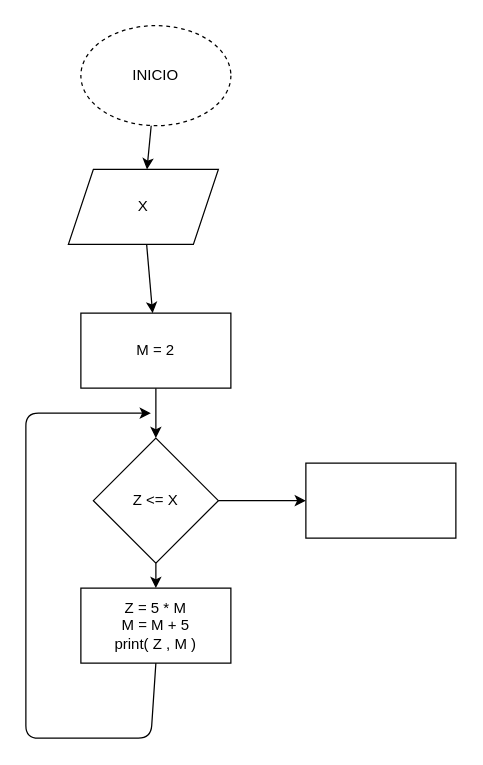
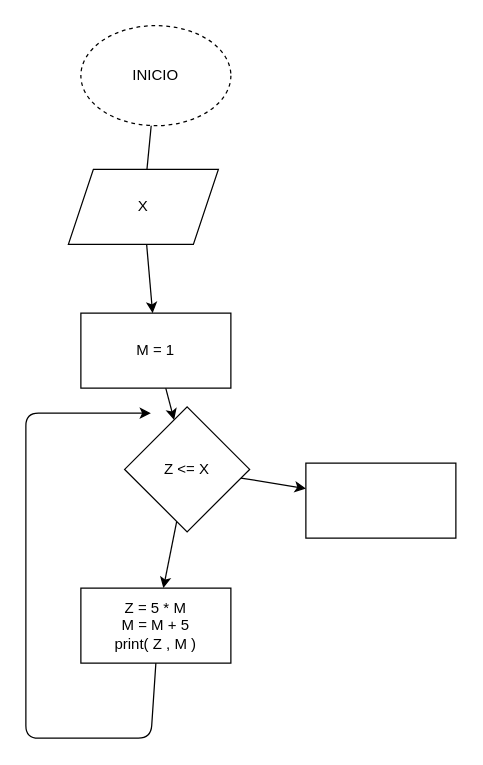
(148, 159) -> (147, 163)
(156, 351) -> (156, 351)
(156, 501) -> (187, 469)
